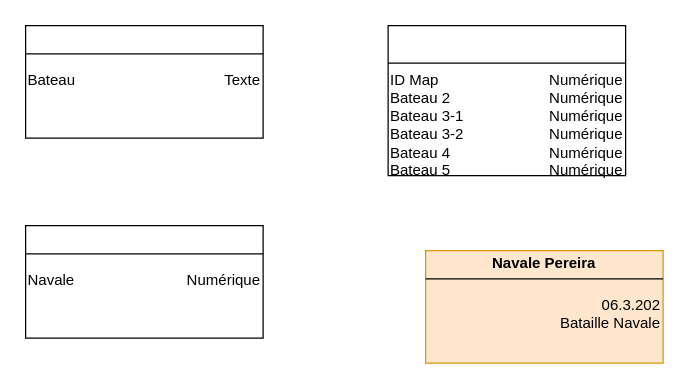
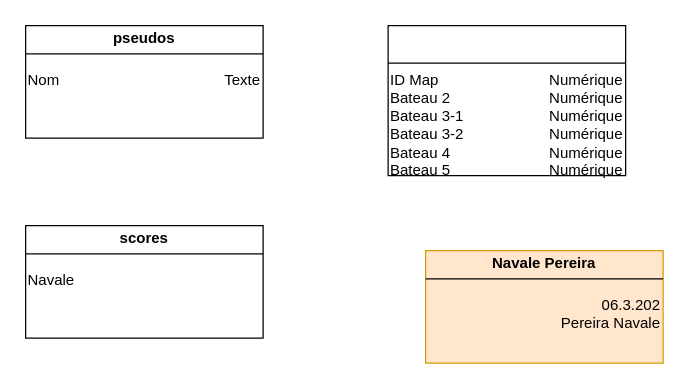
none -> (144, 38)
(53, 81) -> (41, 81)
none -> (144, 238)
(207, 294) -> none
(607, 315) -> (608, 315)
